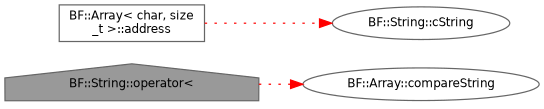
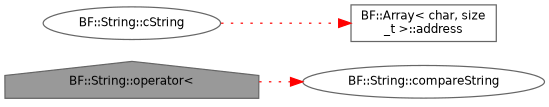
(262, 23) -> (280, 23)
(421, 84) -> (424, 82)
